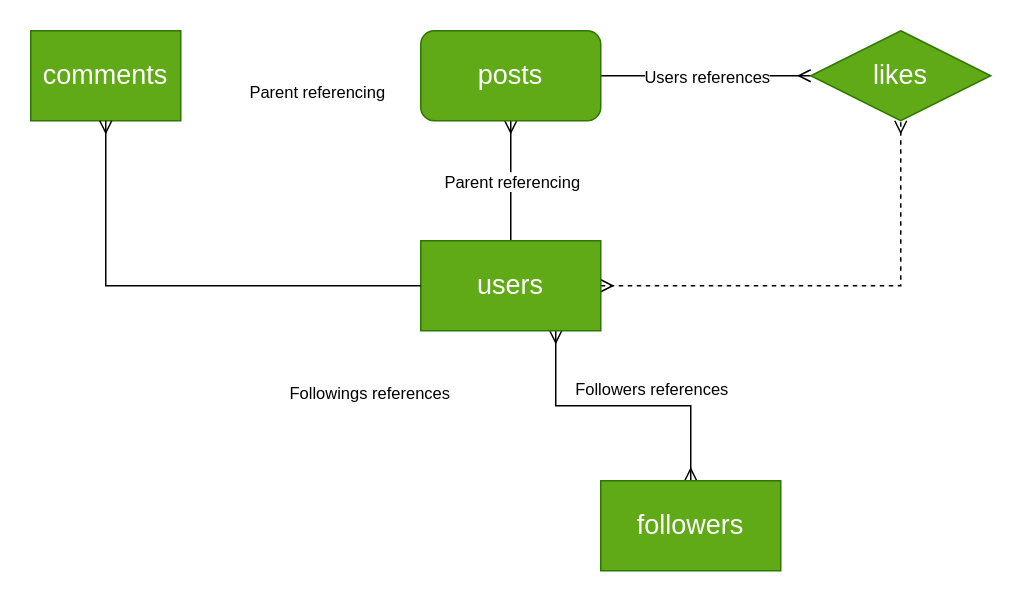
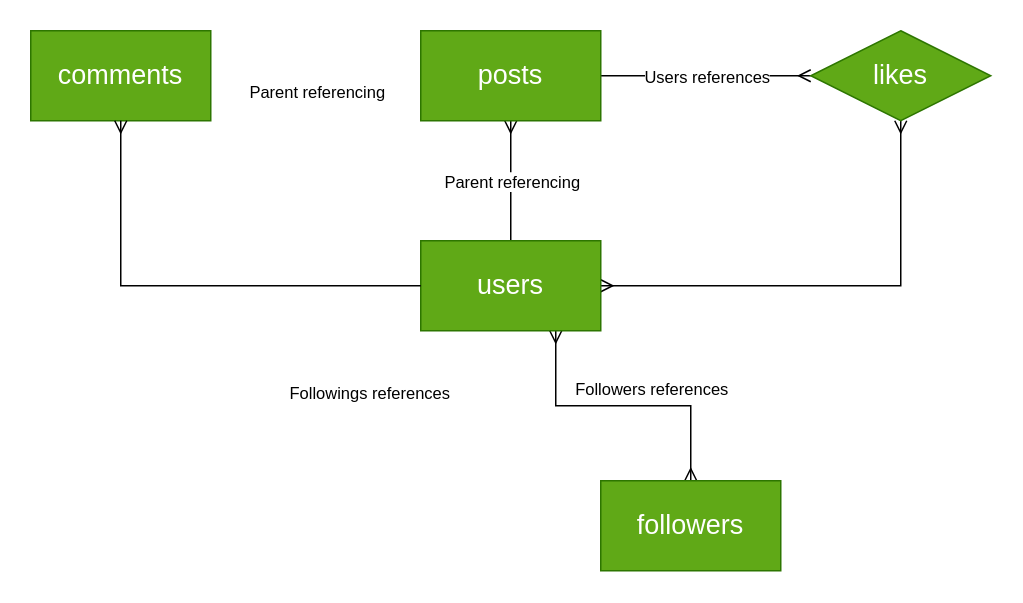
(106, 76) -> (121, 76)
(511, 76) -> (511, 76)
(834, 286) -> (834, 286)
